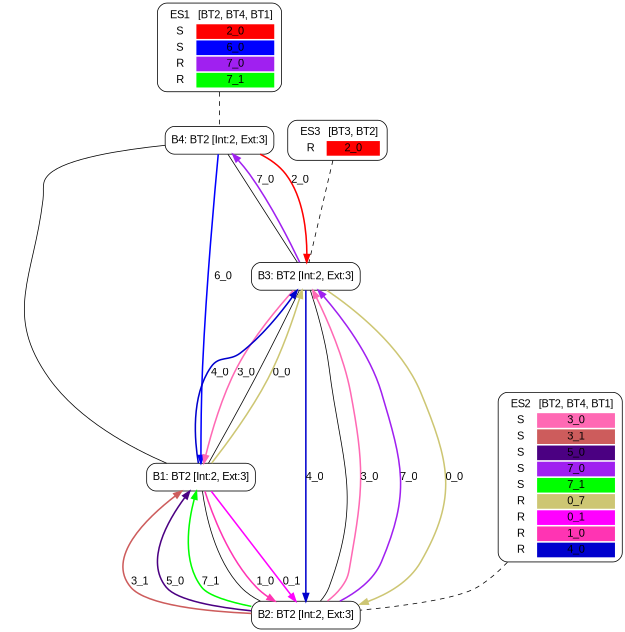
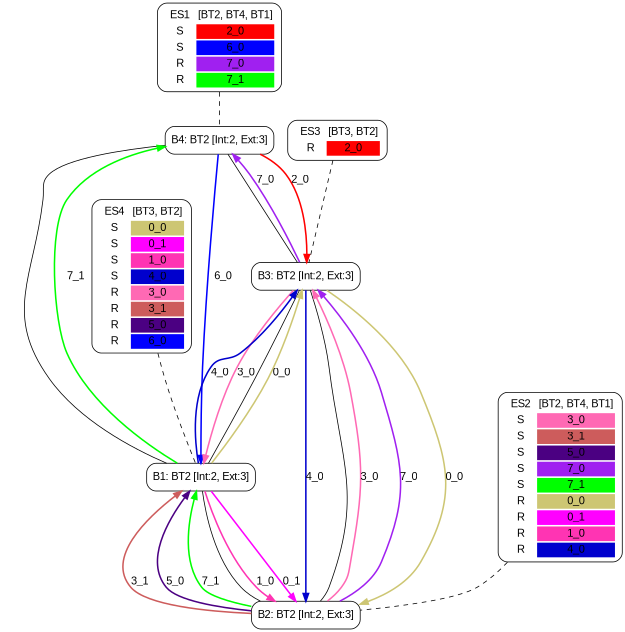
none -> (142, 276)
none -> (56, 302)
(576, 501) -> (576, 501)
